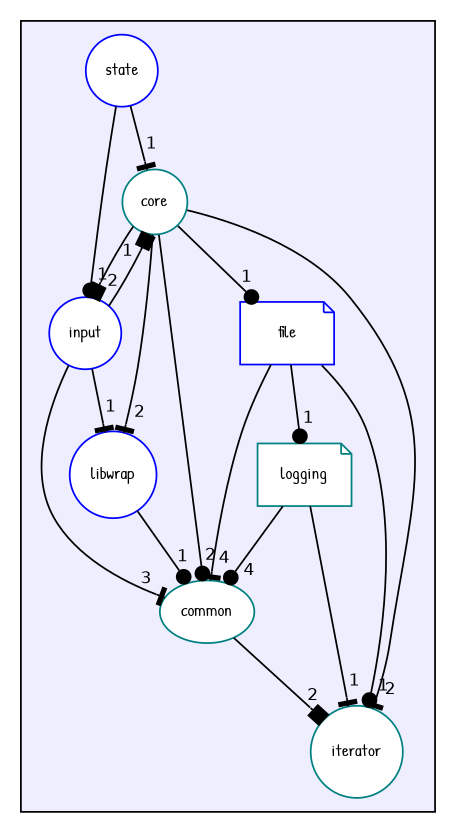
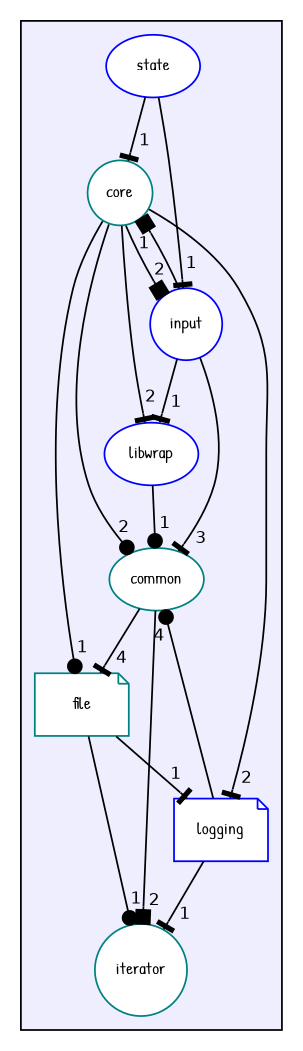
(122, 71) -> (153, 66)
(103, 195) -> (172, 188)
(287, 333) -> (82, 705)
(295, 397) -> (139, 756)
(406, 400) -> (266, 477)
(232, 465) -> (122, 637)
(113, 475) -> (151, 454)
(305, 475) -> (221, 830)
